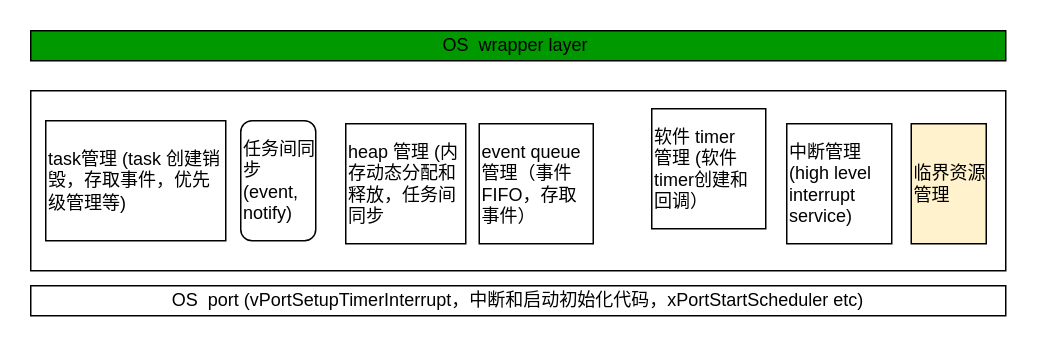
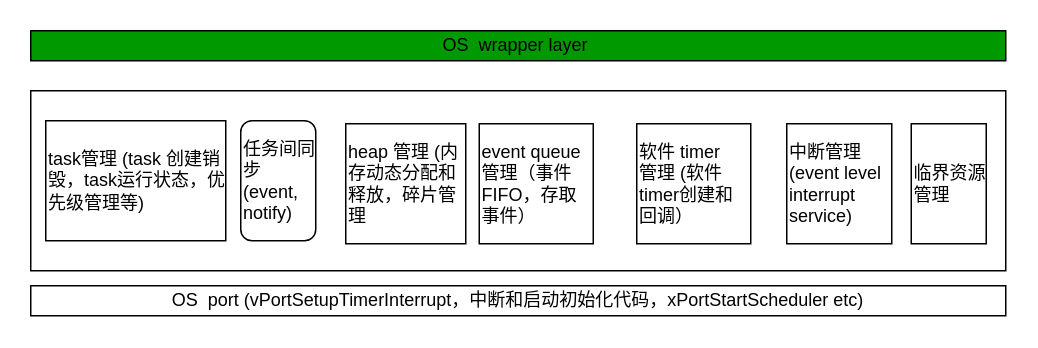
(709, 169) -> (694, 184)
(137, 181) -> (137, 181)
(407, 184) -> (407, 184)
(841, 184) -> (841, 184)
(949, 184) -> (949, 184)
